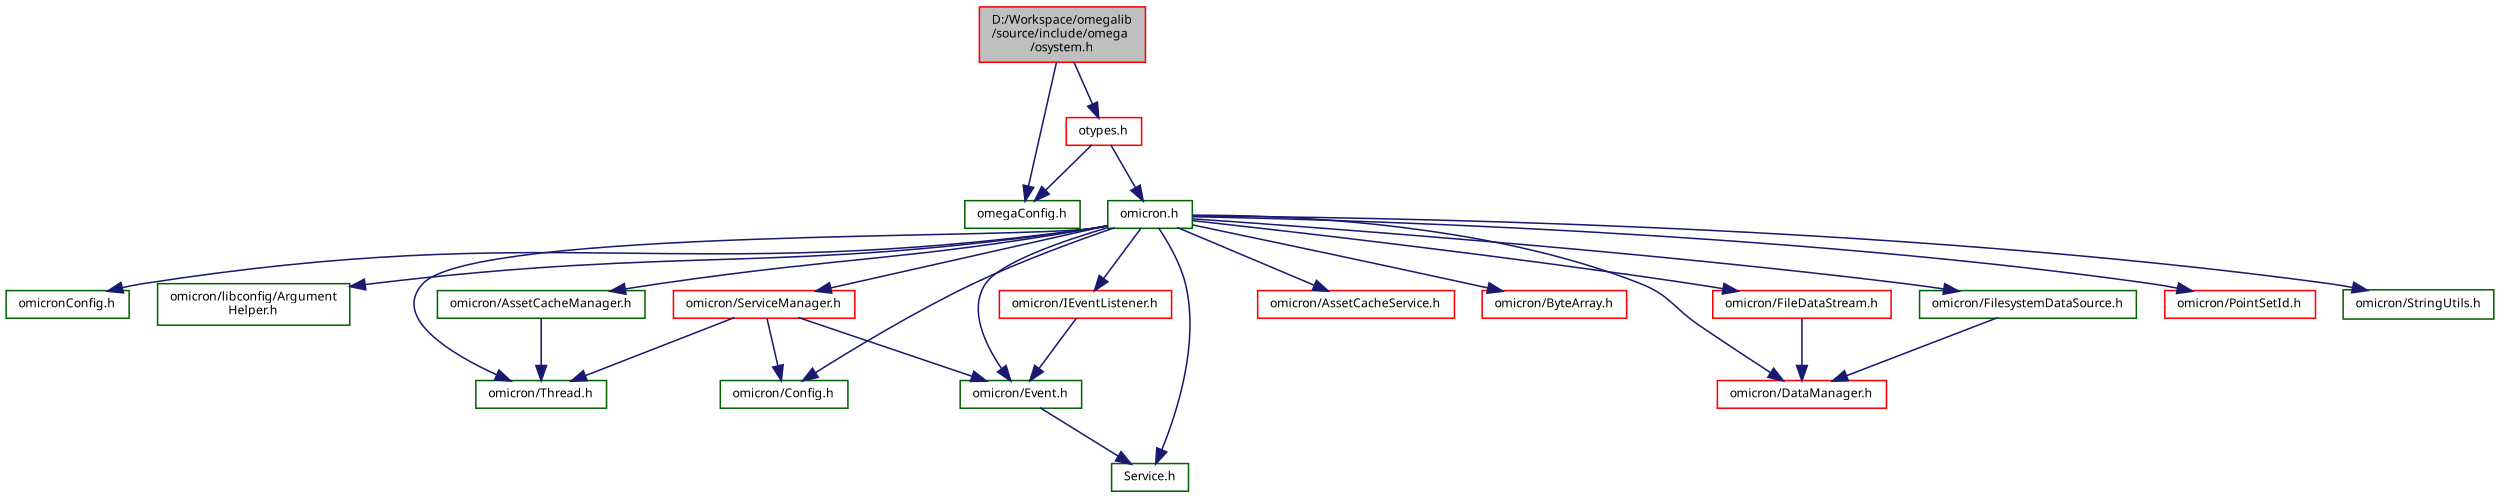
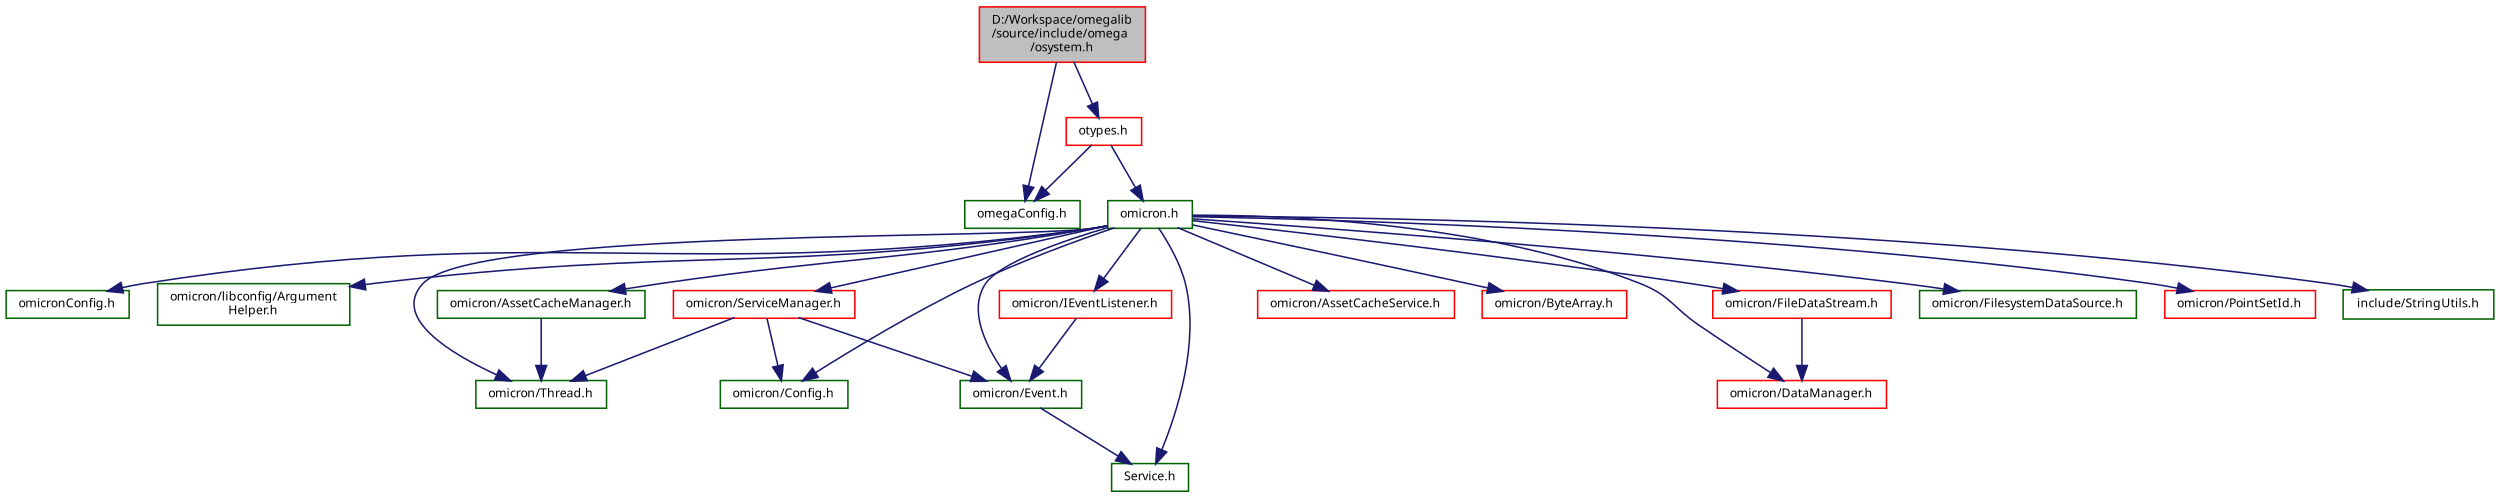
(2418, 304) -> (2418, 304)
(1922, 347) -> none
